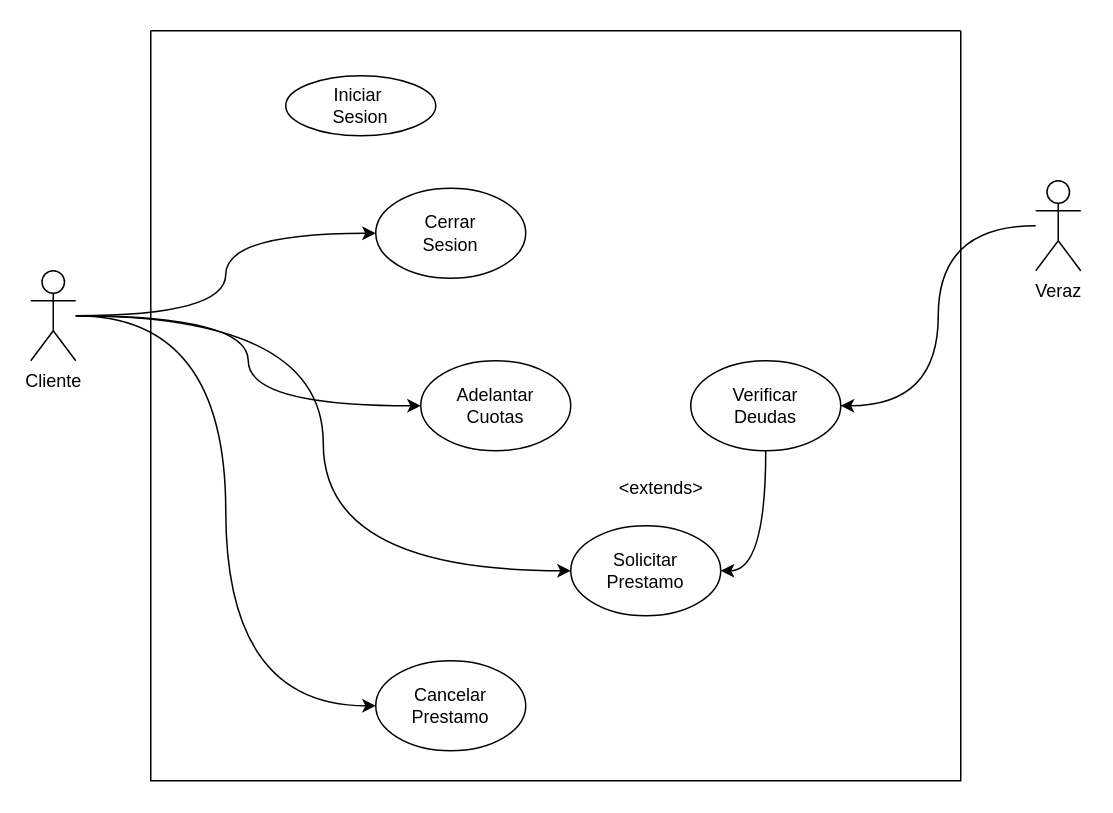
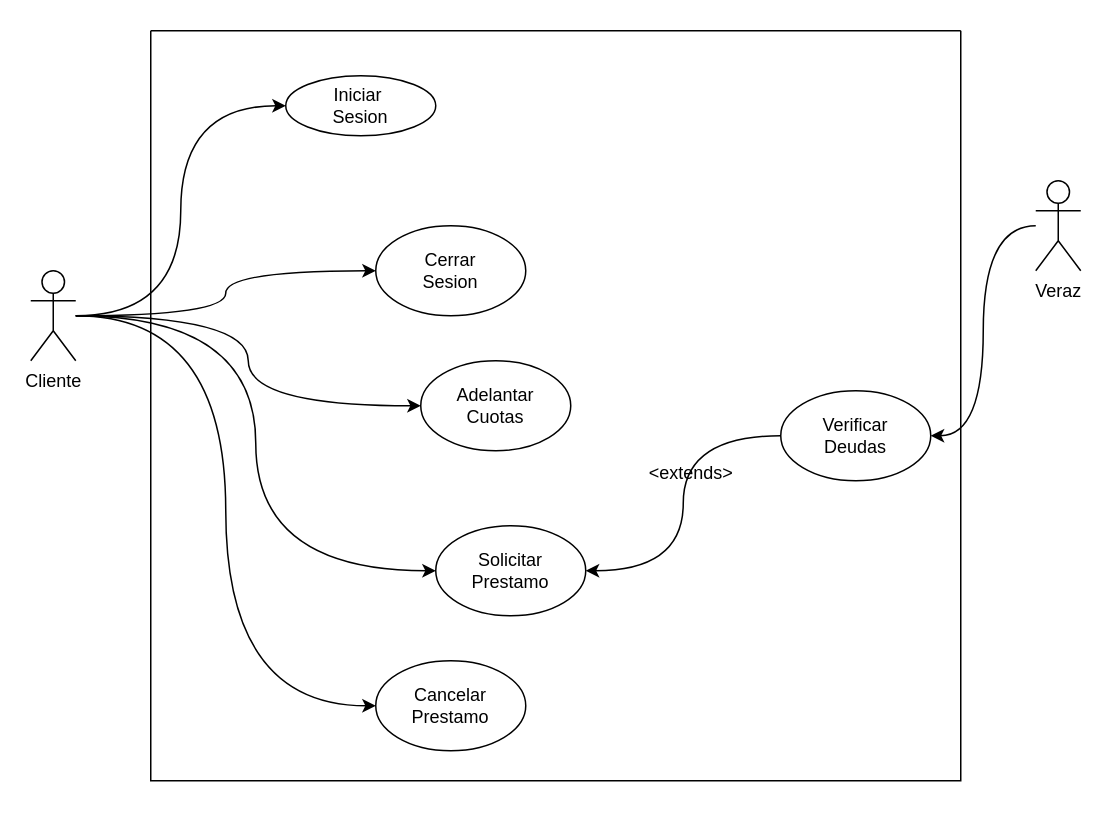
none -> (181, 200)
(451, 233) -> (451, 271)
(766, 406) -> (856, 436)
(661, 488) -> (691, 473)
(646, 571) -> (511, 571)
